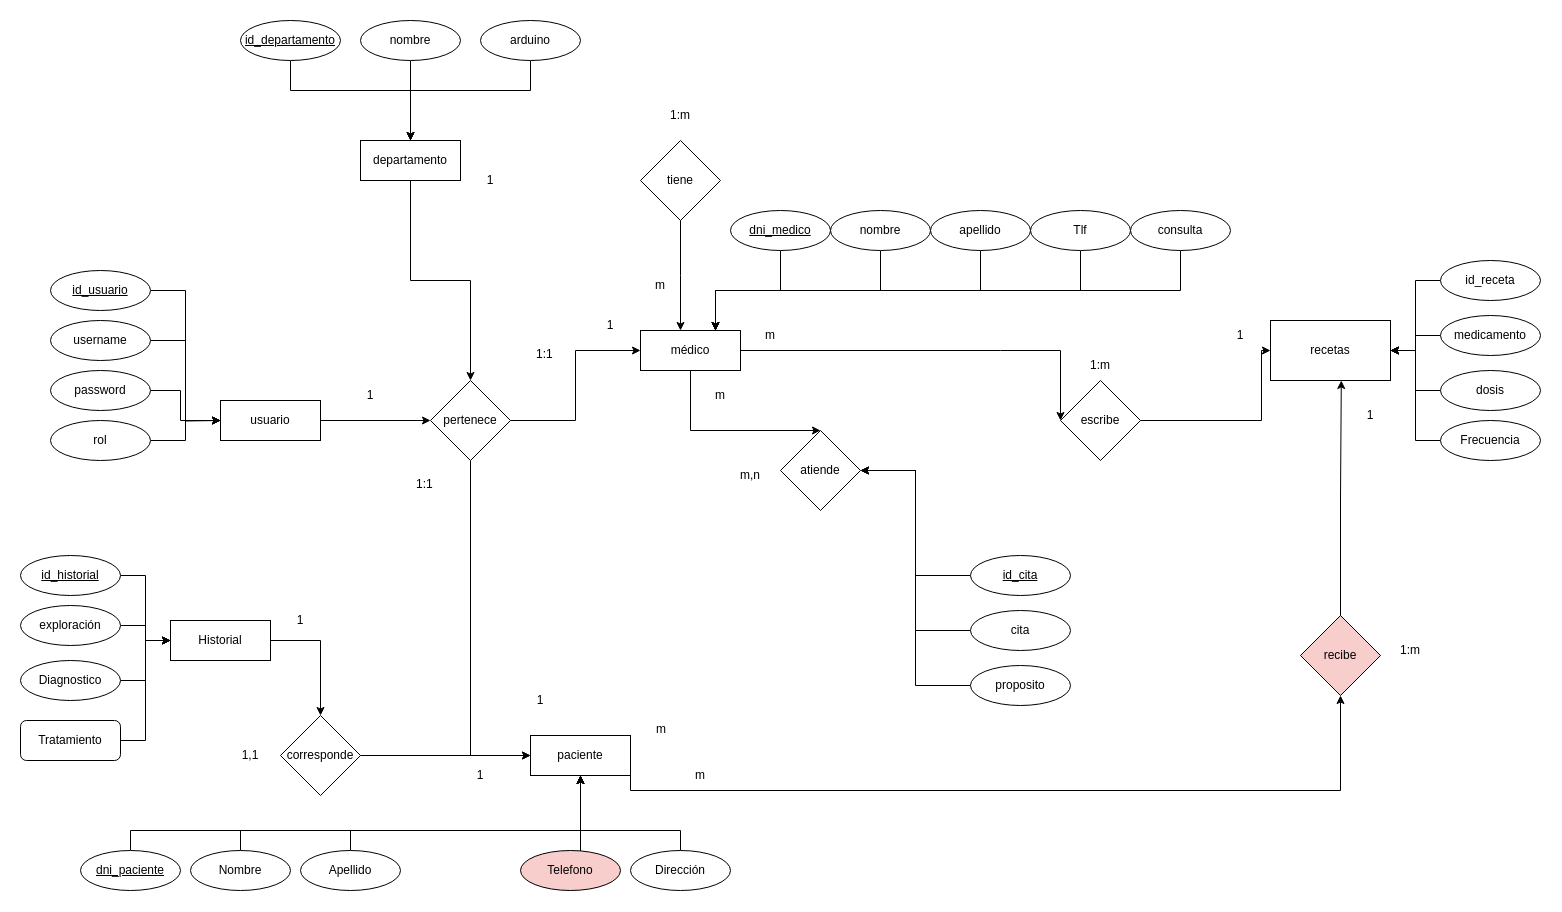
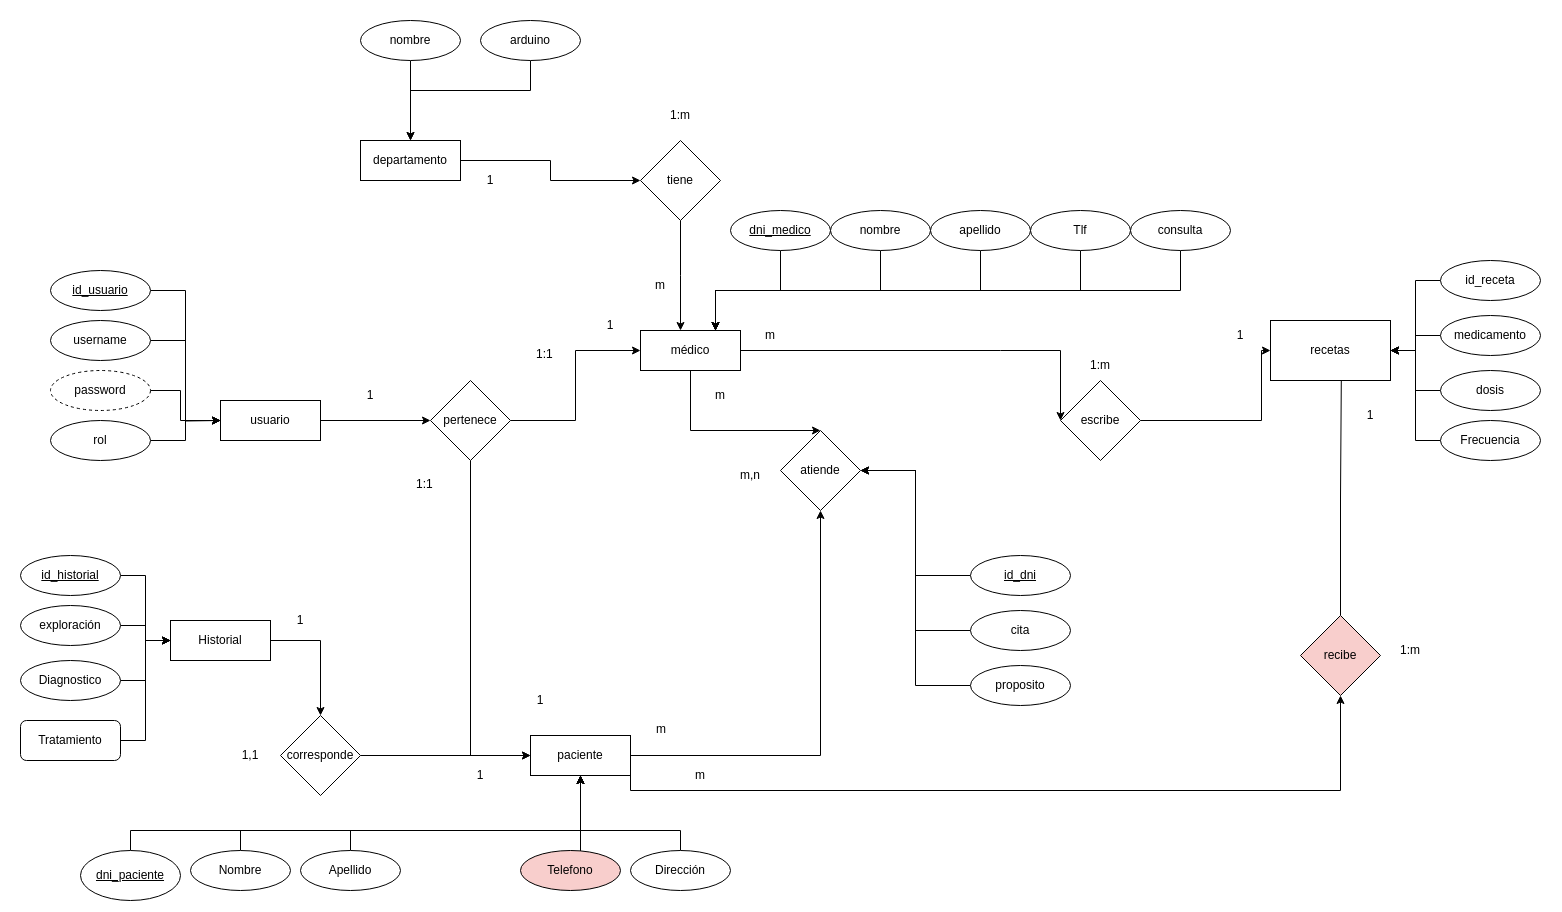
(291, 41) -> none
(335, 91) -> none
(437, 281) -> (551, 167)
(1341, 389) -> (1341, 386)
(101, 391) -> (101, 391)
(1021, 576) -> (1021, 576)
none -> (821, 731)
(131, 871) -> (131, 876)
